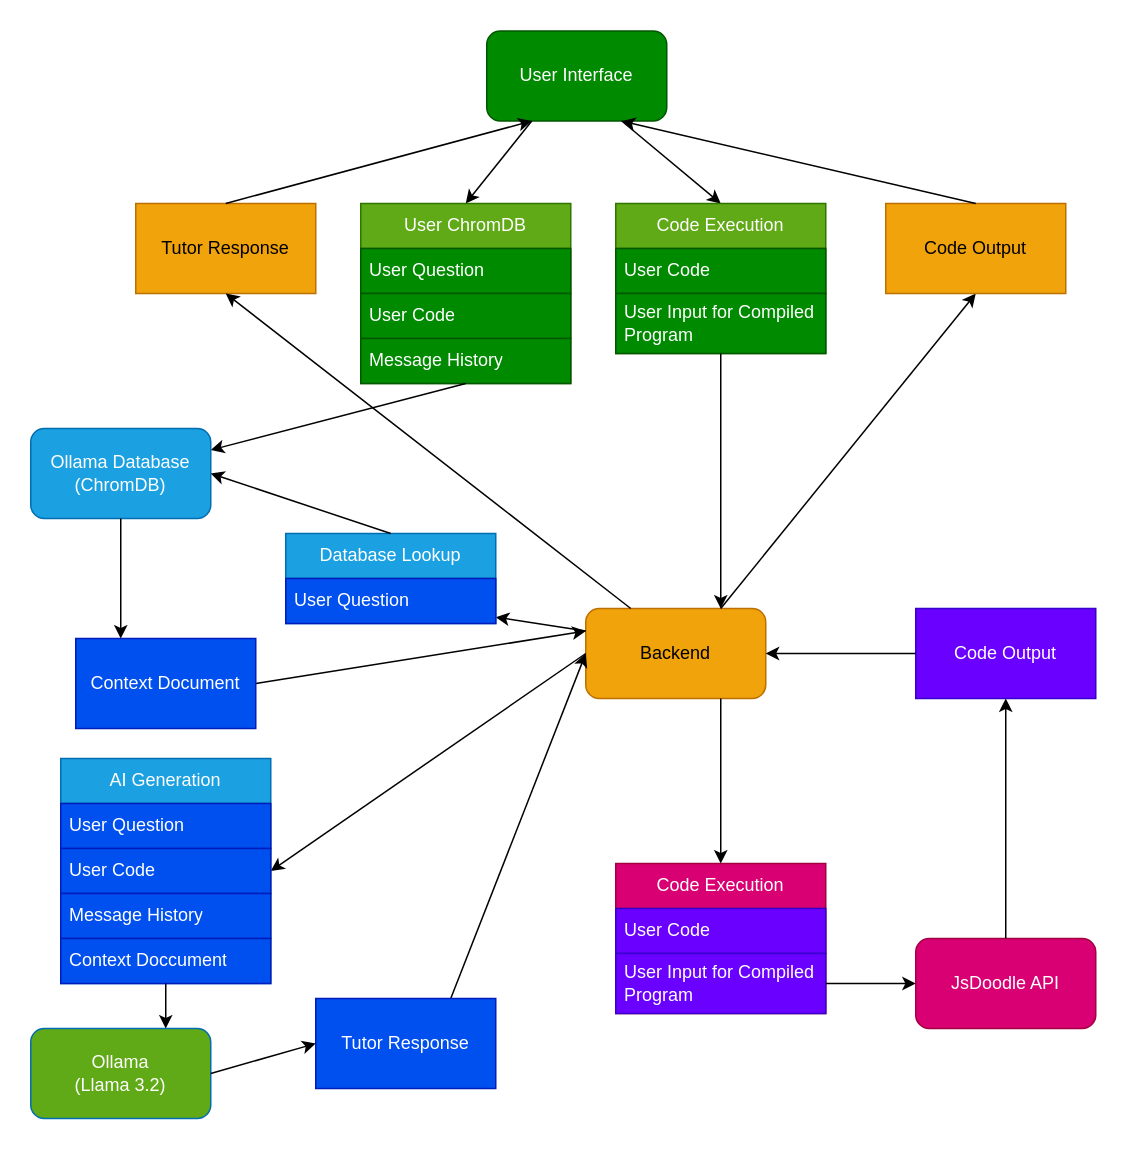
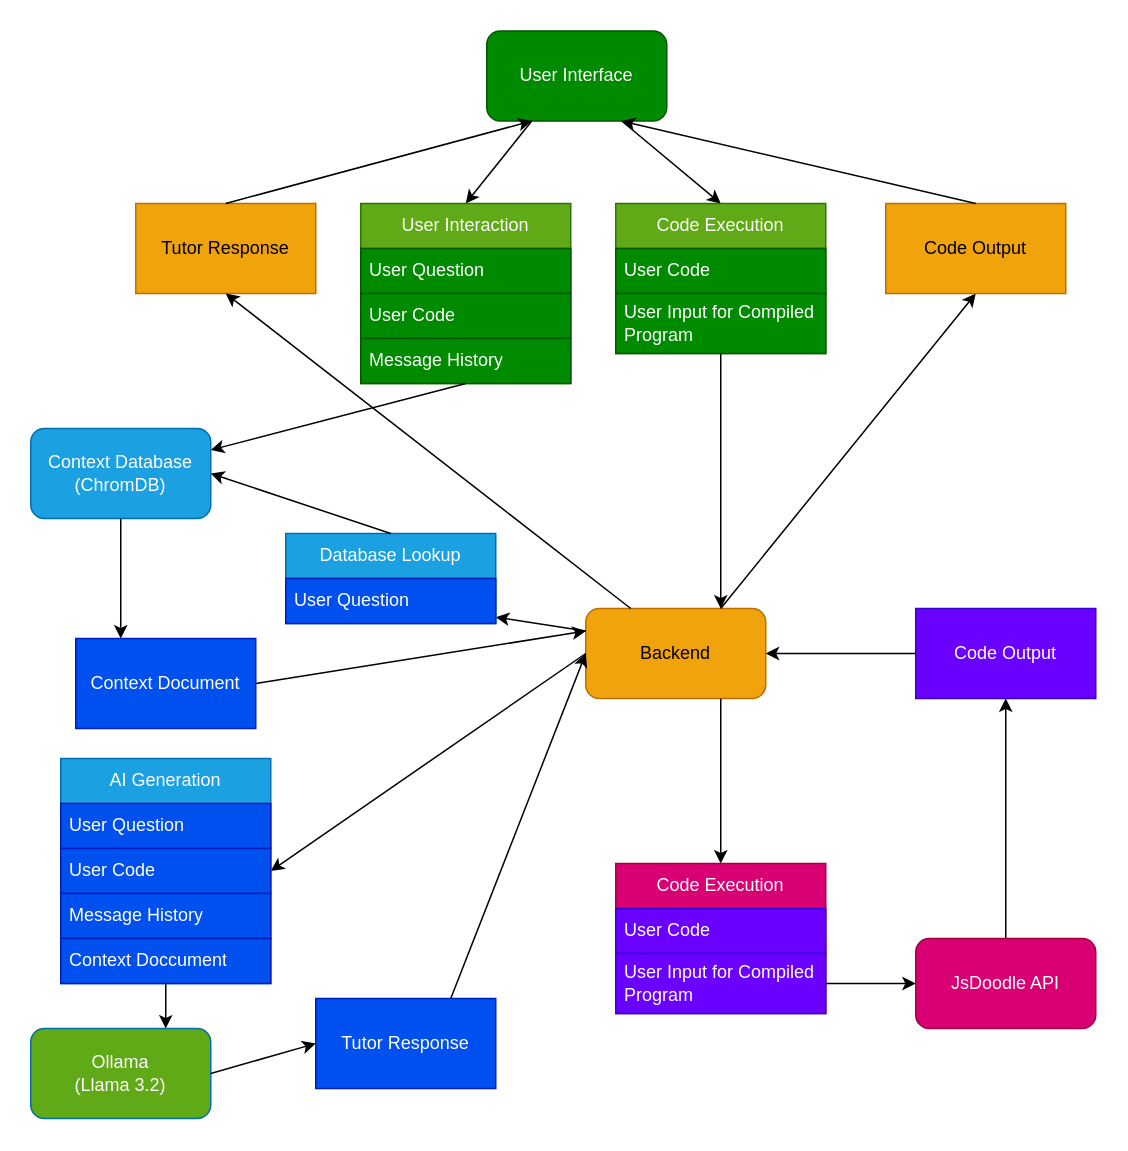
(466, 226) -> (466, 226)
(121, 473) -> (121, 473)
